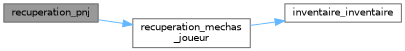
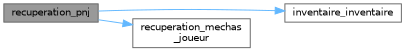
(263, 24) -> (187, 9)
